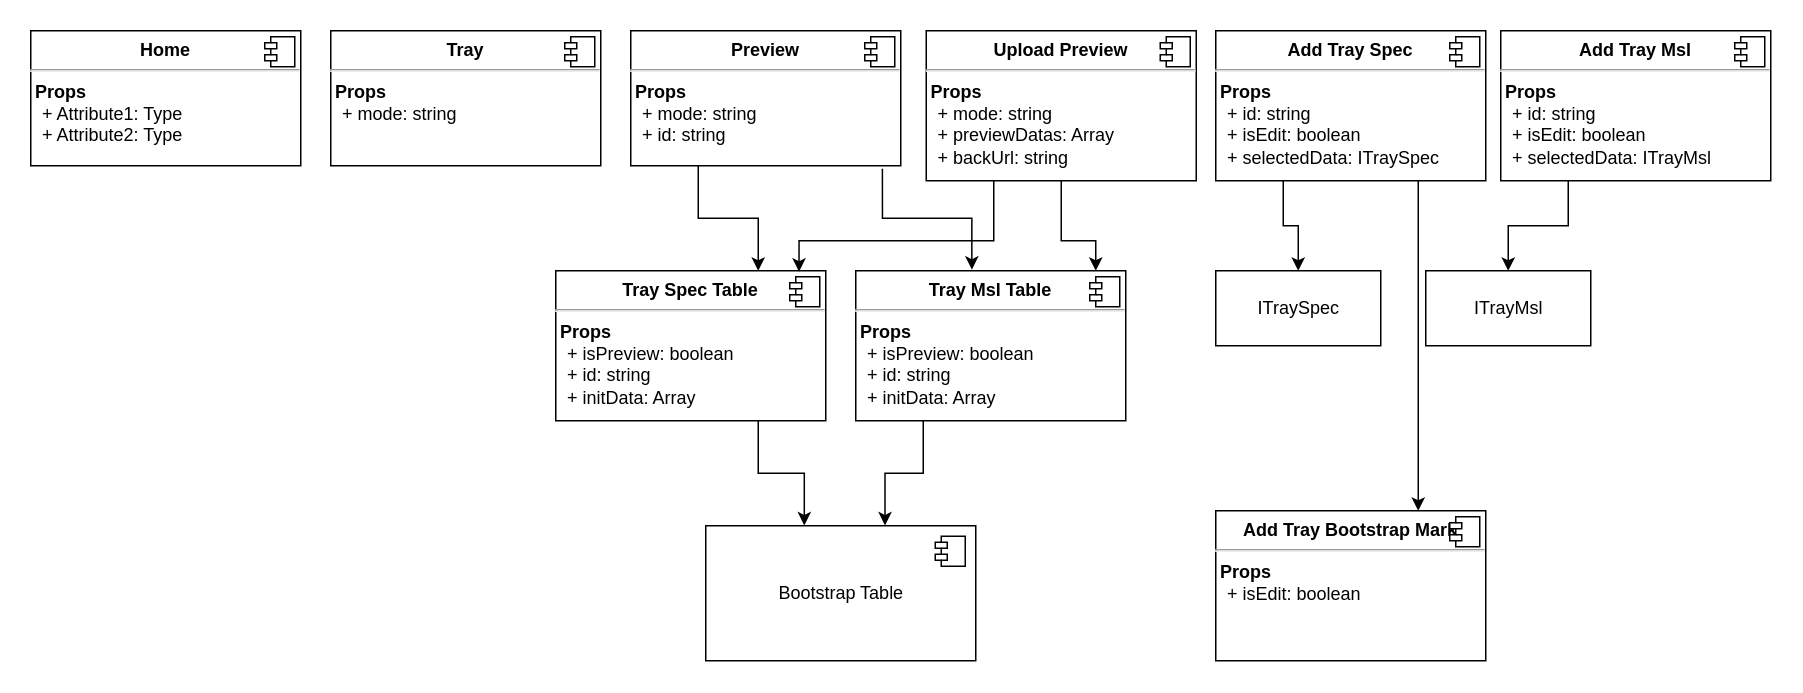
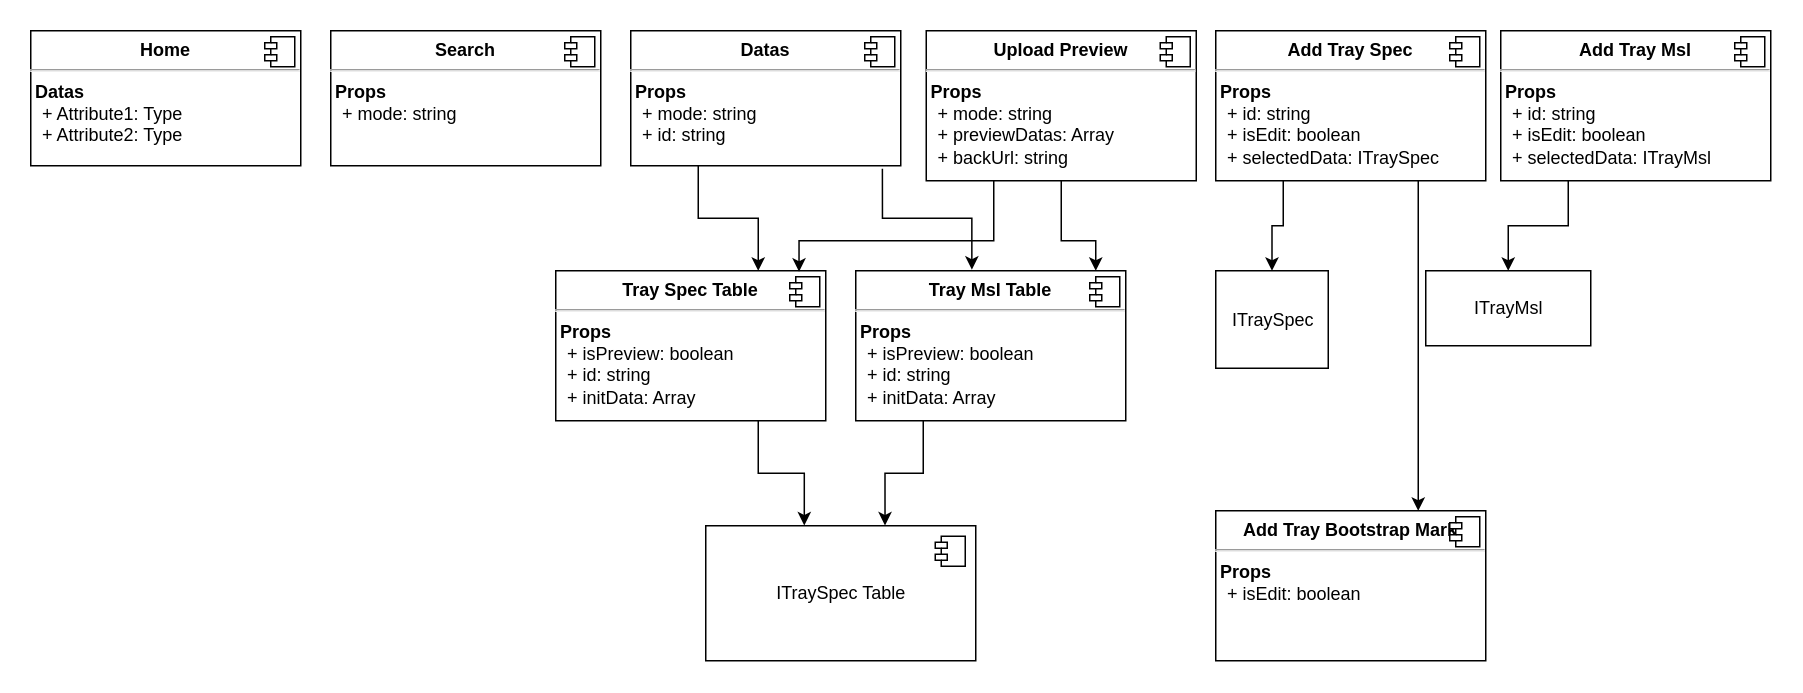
(112, 31) -> (112, 31)
(392, 31) -> (392, 31)
(692, 31) -> (692, 31)
(1298, 308) -> (1272, 320)
(842, 593) -> (842, 593)
